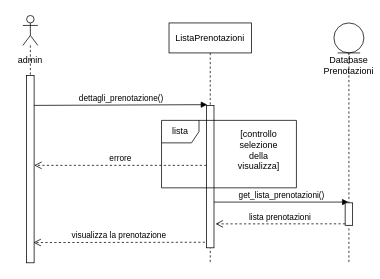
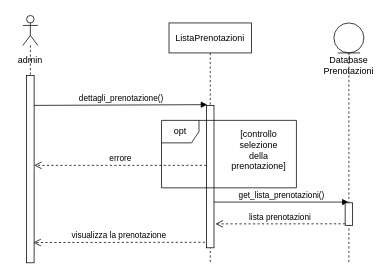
(180, 132) -> (180, 132)
(259, 150) -> (259, 150)
